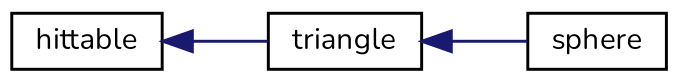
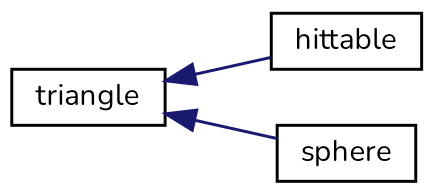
(230, 41) -> (233, 66)
